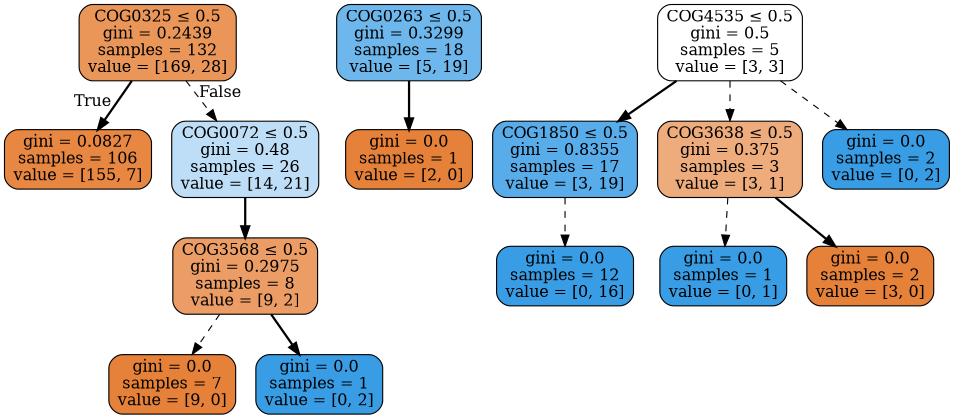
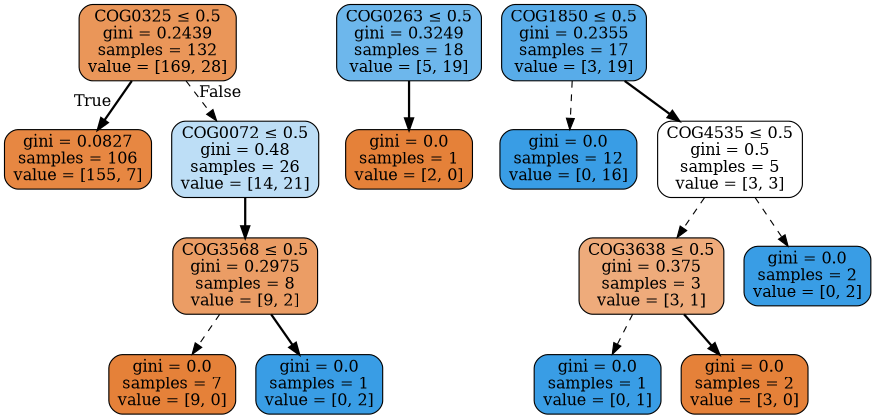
(409, 34) -> (409, 34)
(652, 98) -> (647, 98)
(565, 150) -> (574, 34)
